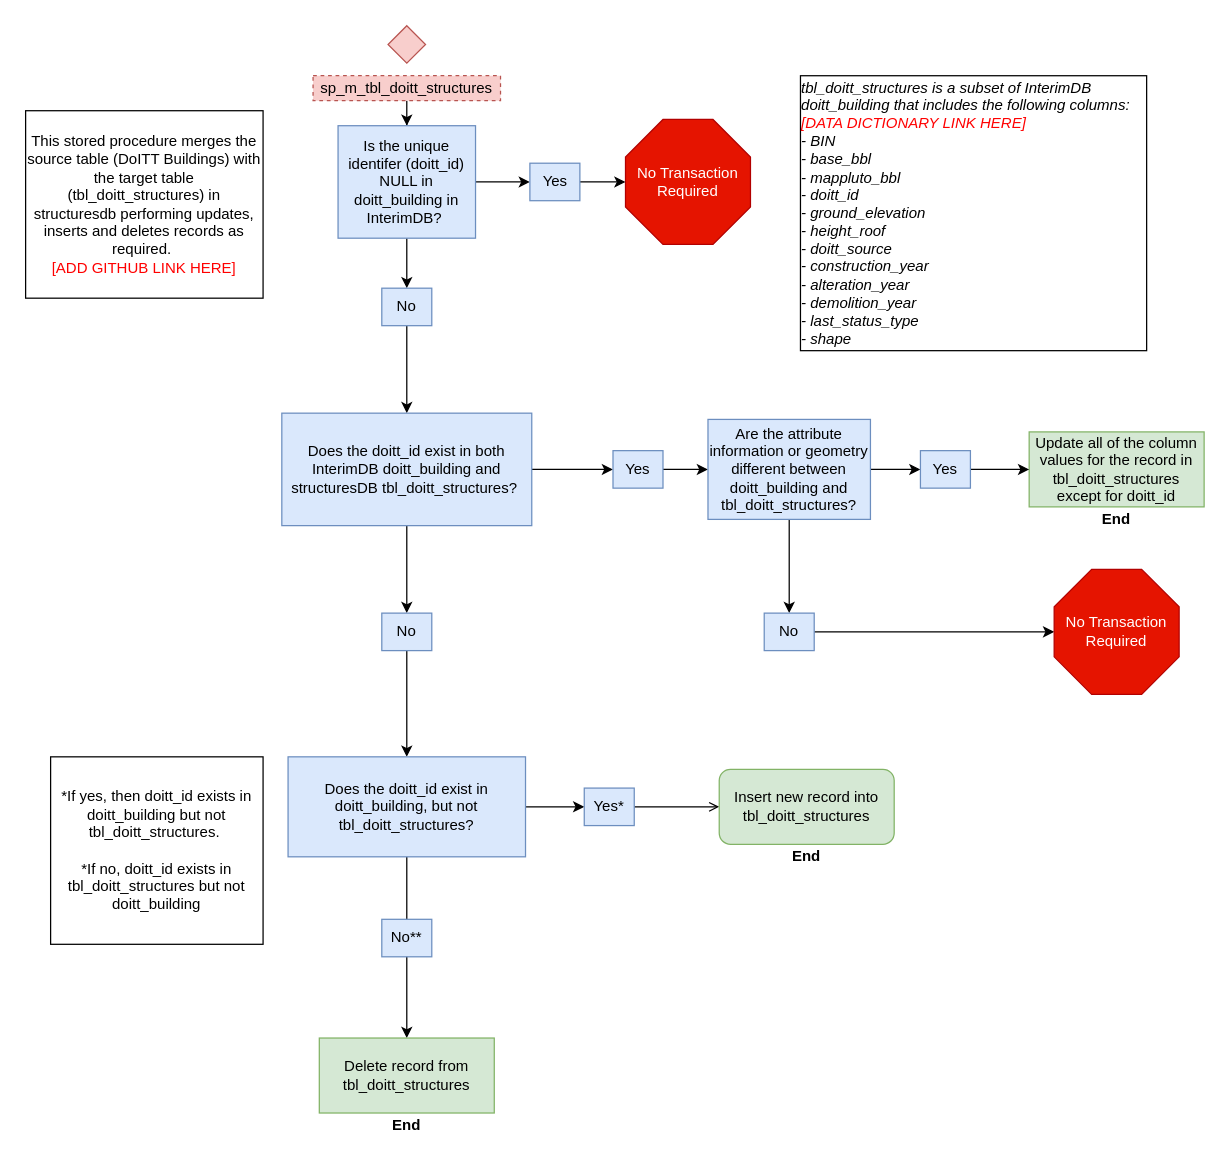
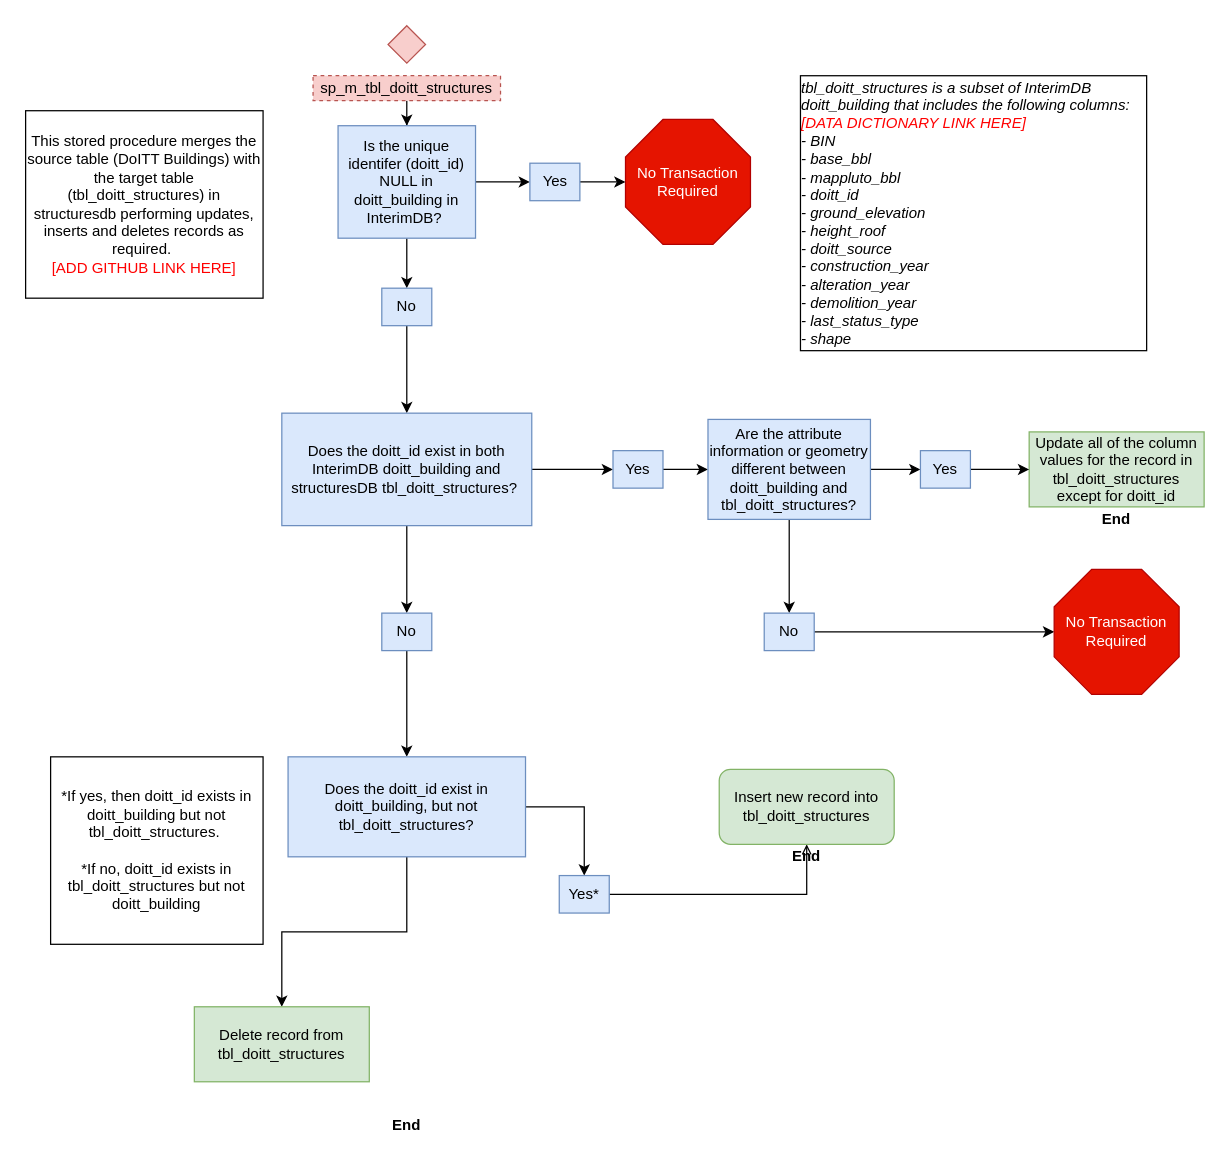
(609, 807) -> (584, 894)
(407, 938) -> none
(407, 1076) -> (282, 1044)
